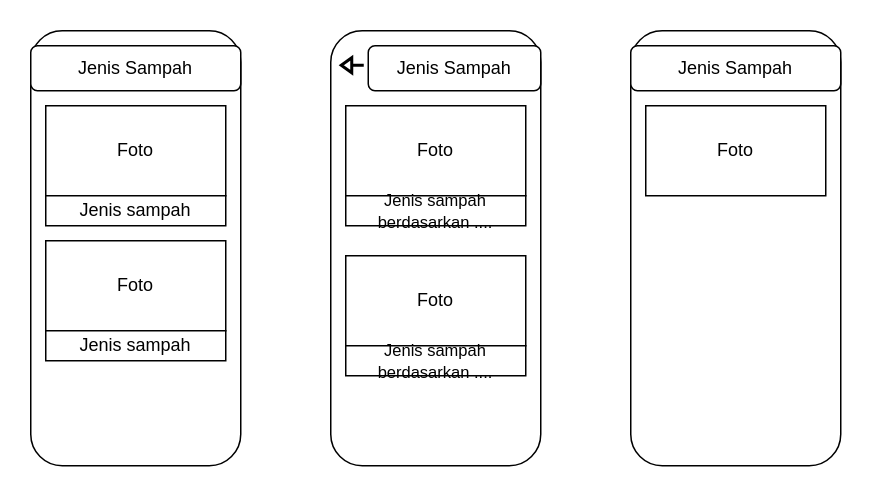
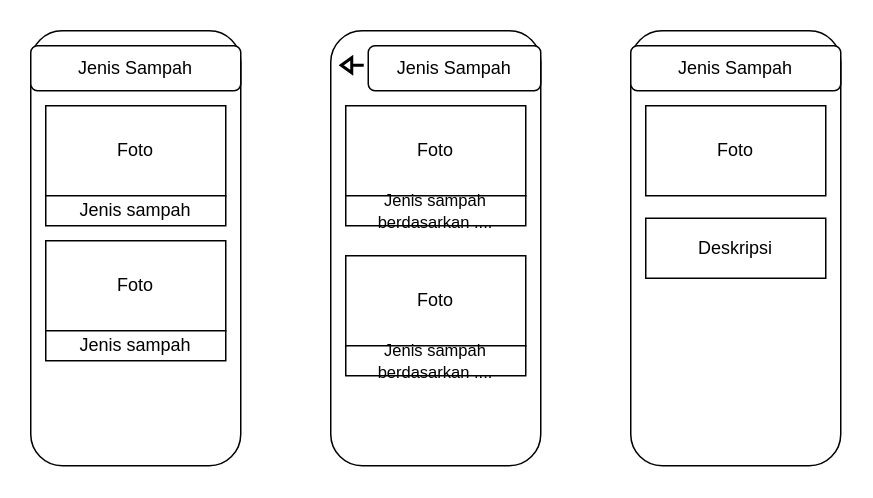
none -> (736, 248)
